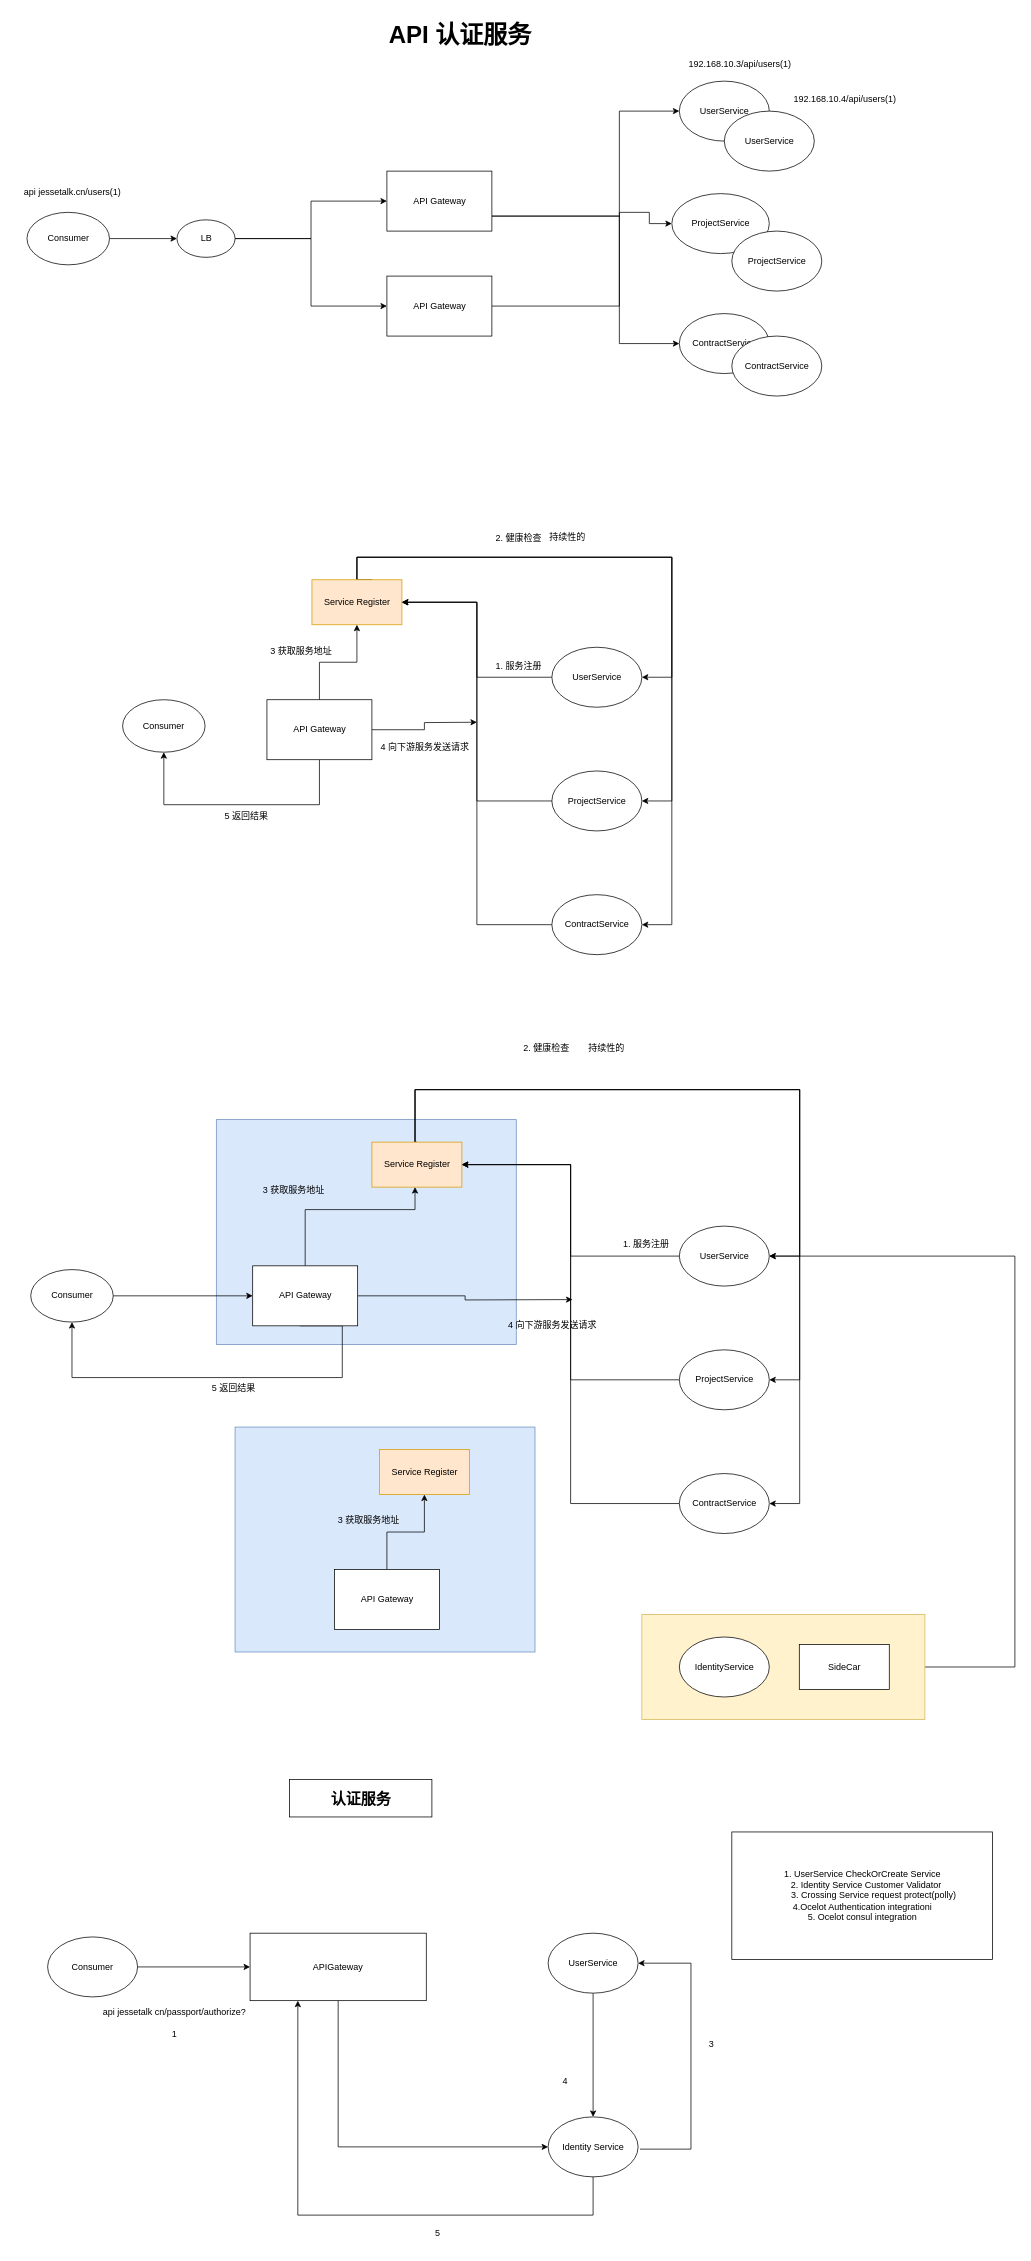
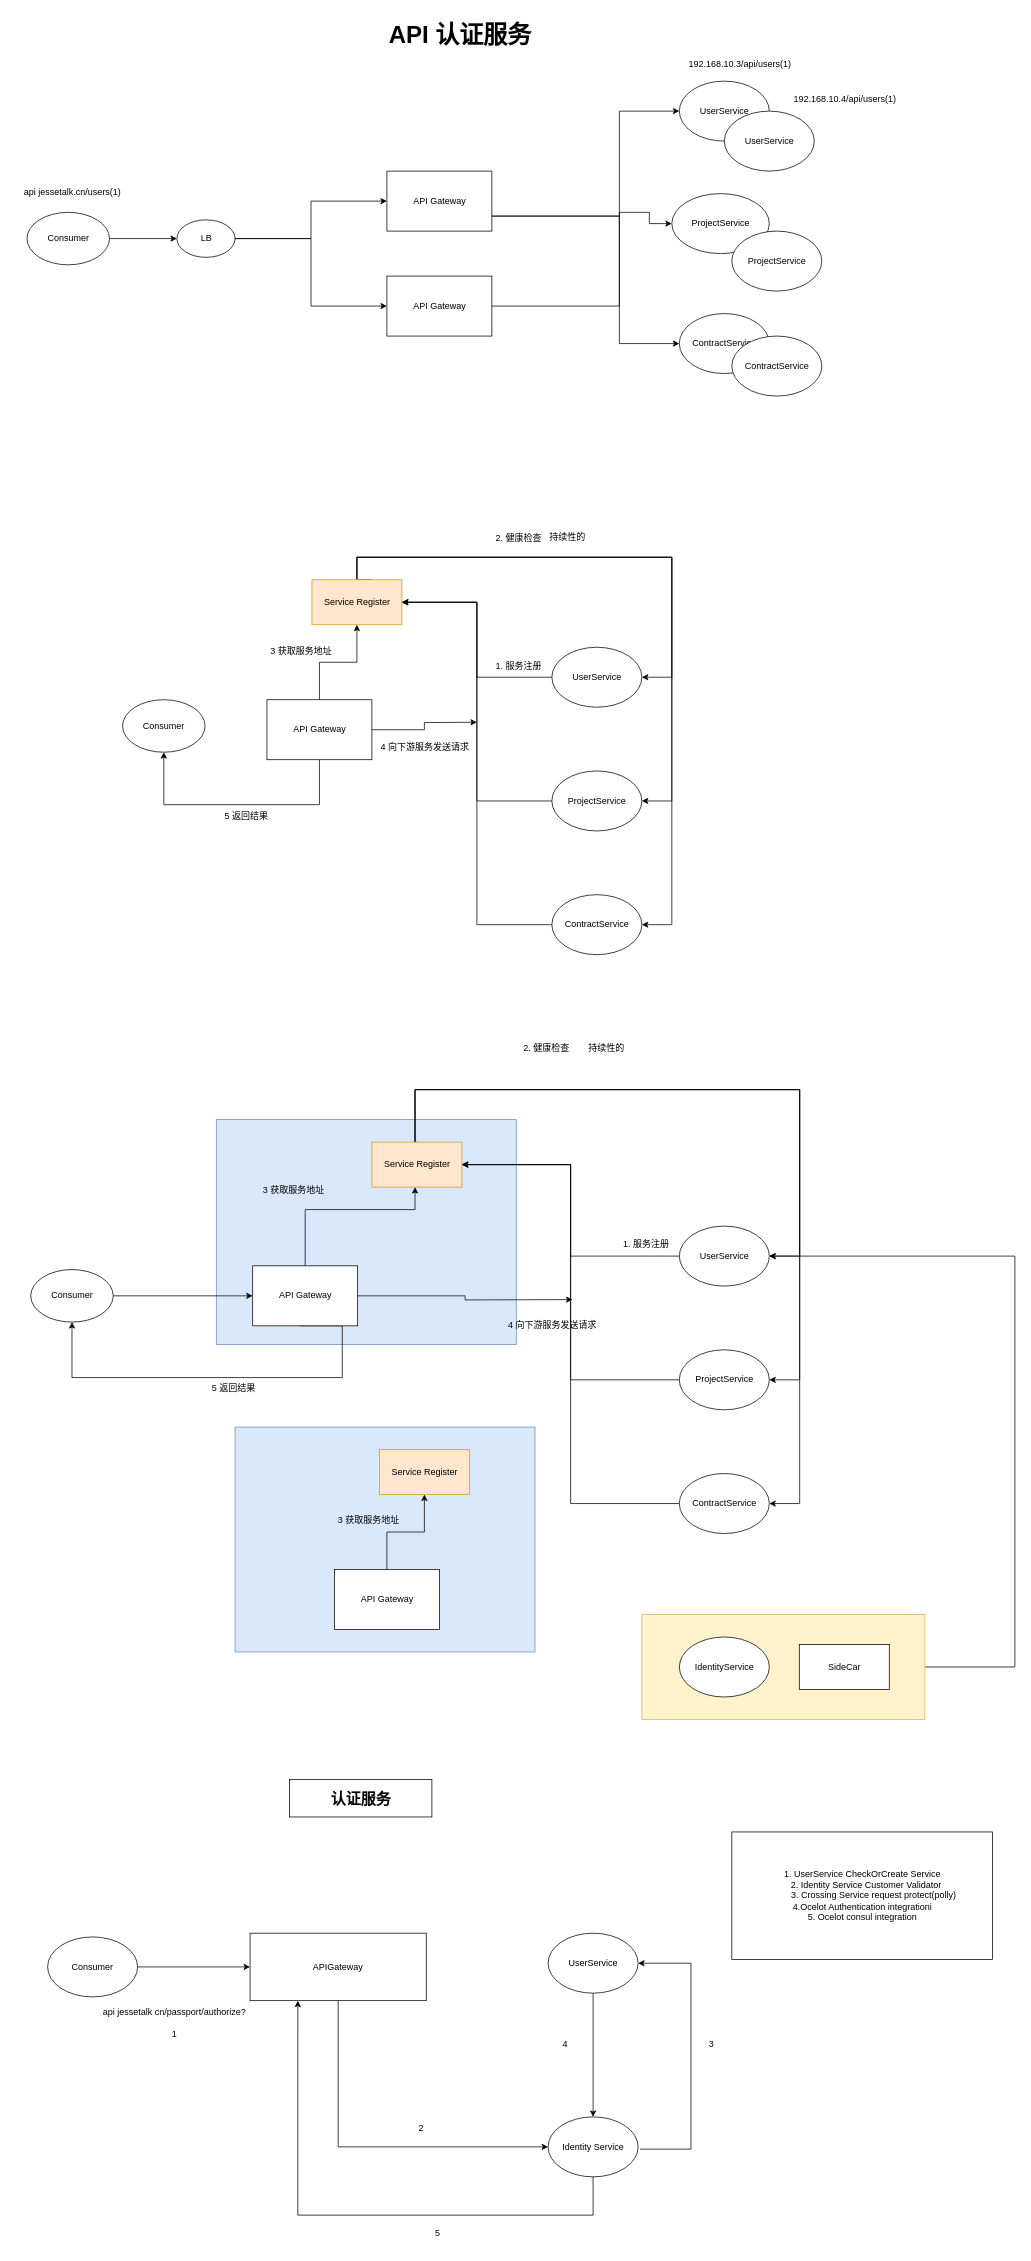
(565, 2082) -> (565, 2044)
none -> (421, 2128)
